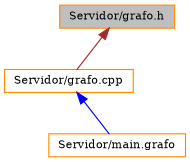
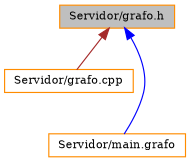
(97, 118) -> (144, 87)
